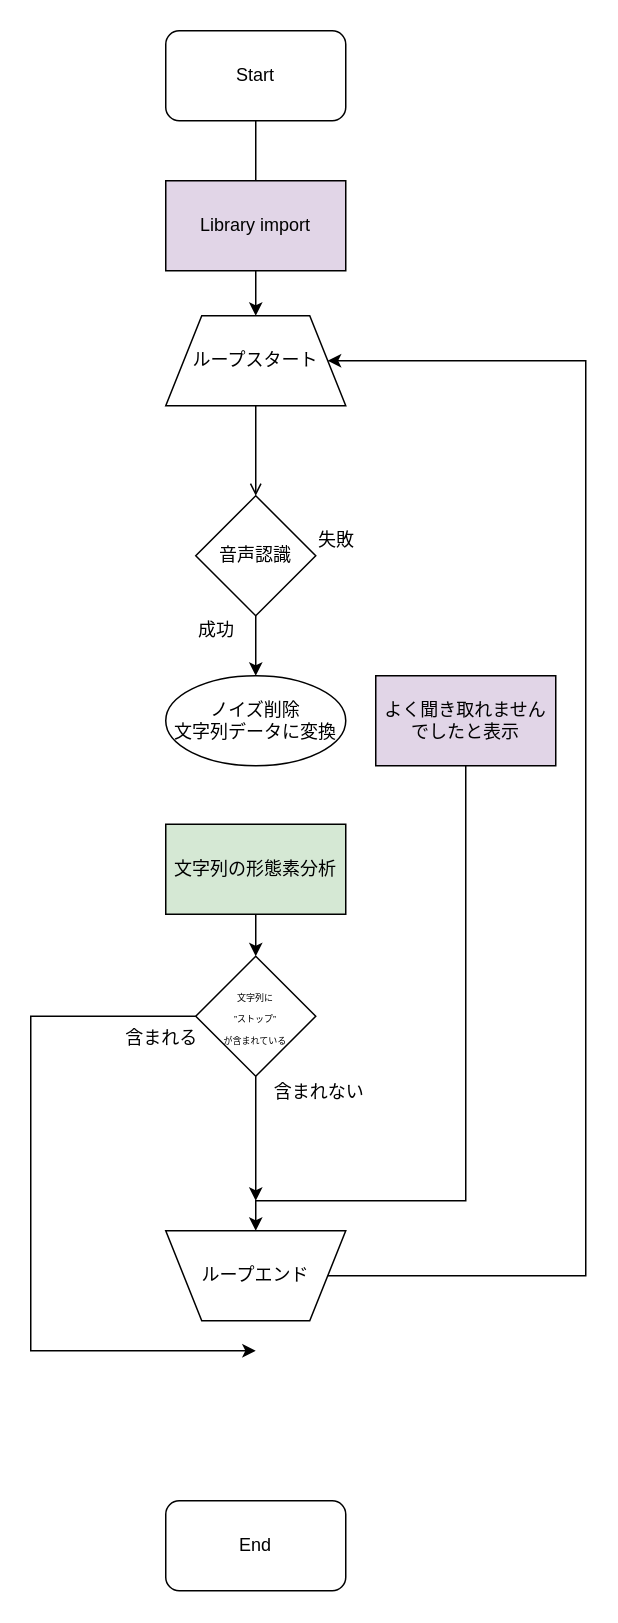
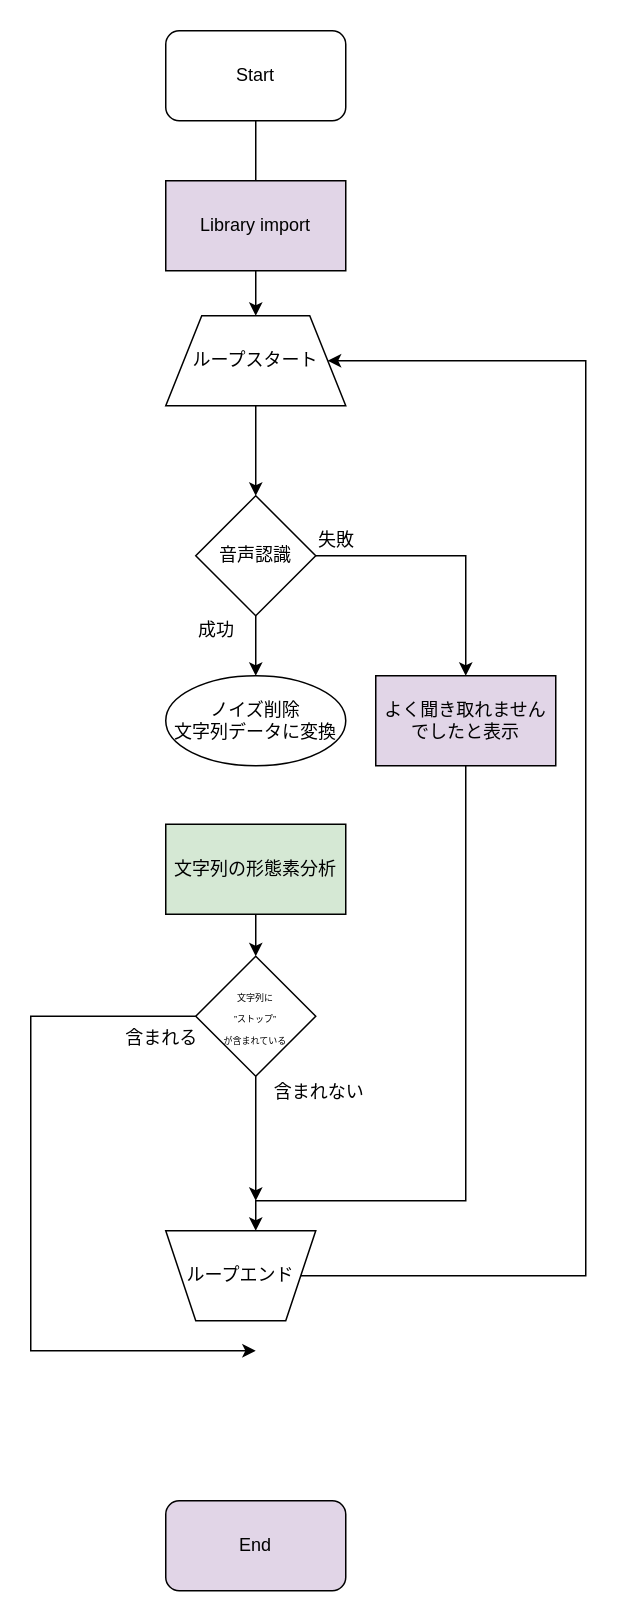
(256, 486) -> (256, 484)
none -> (446, 556)
(256, 1276) -> (241, 1276)
(256, 1546) -> (256, 1546)
